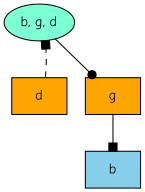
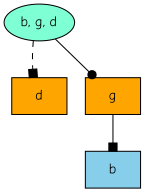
(46, 64) -> (33, 54)
